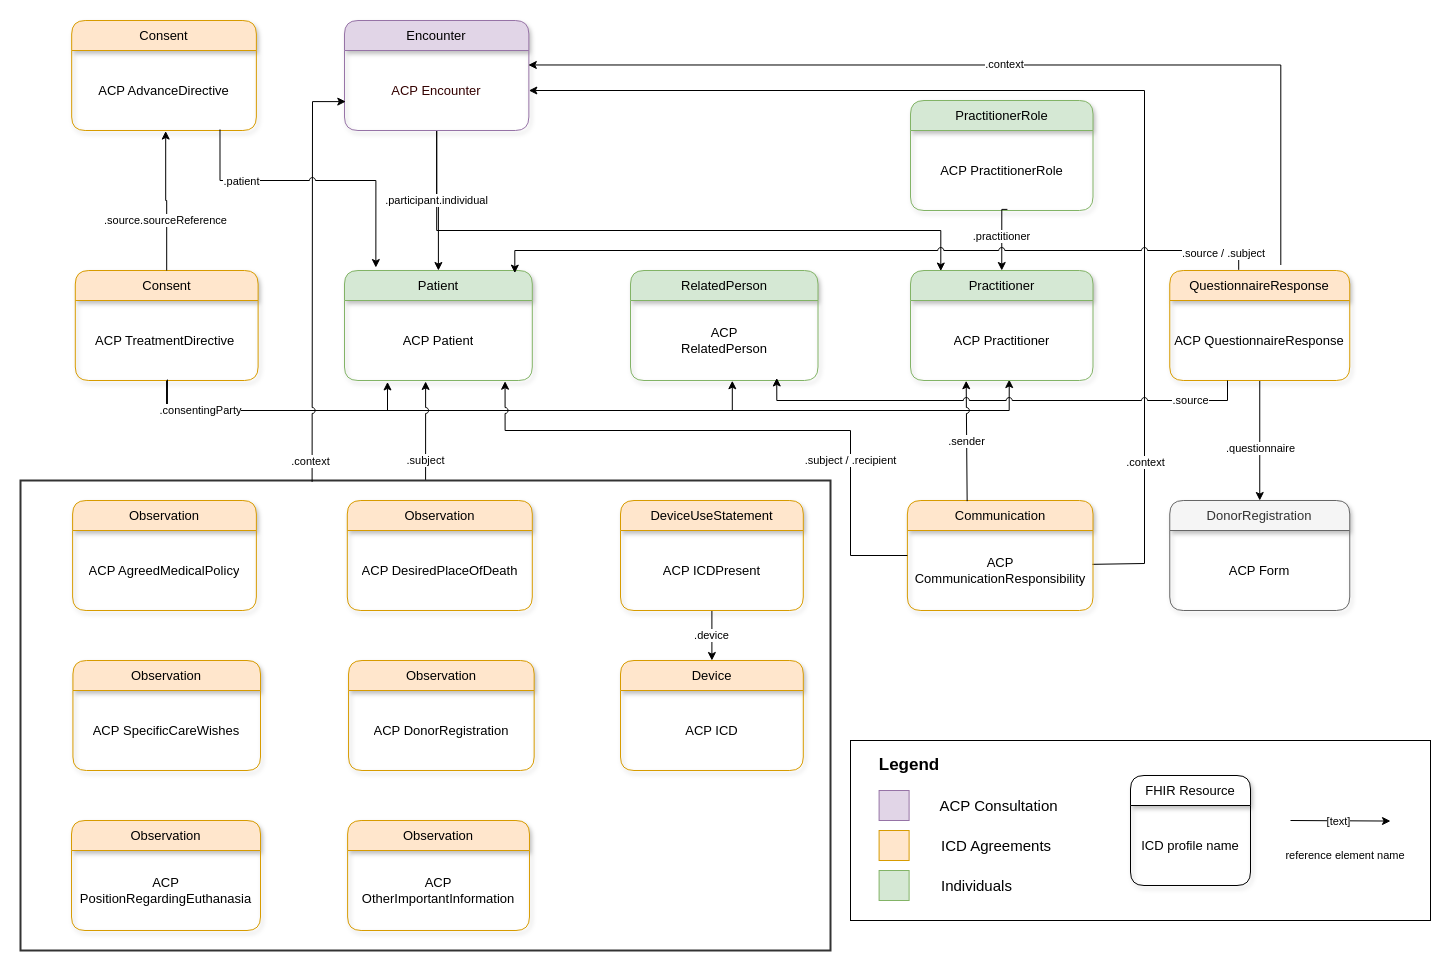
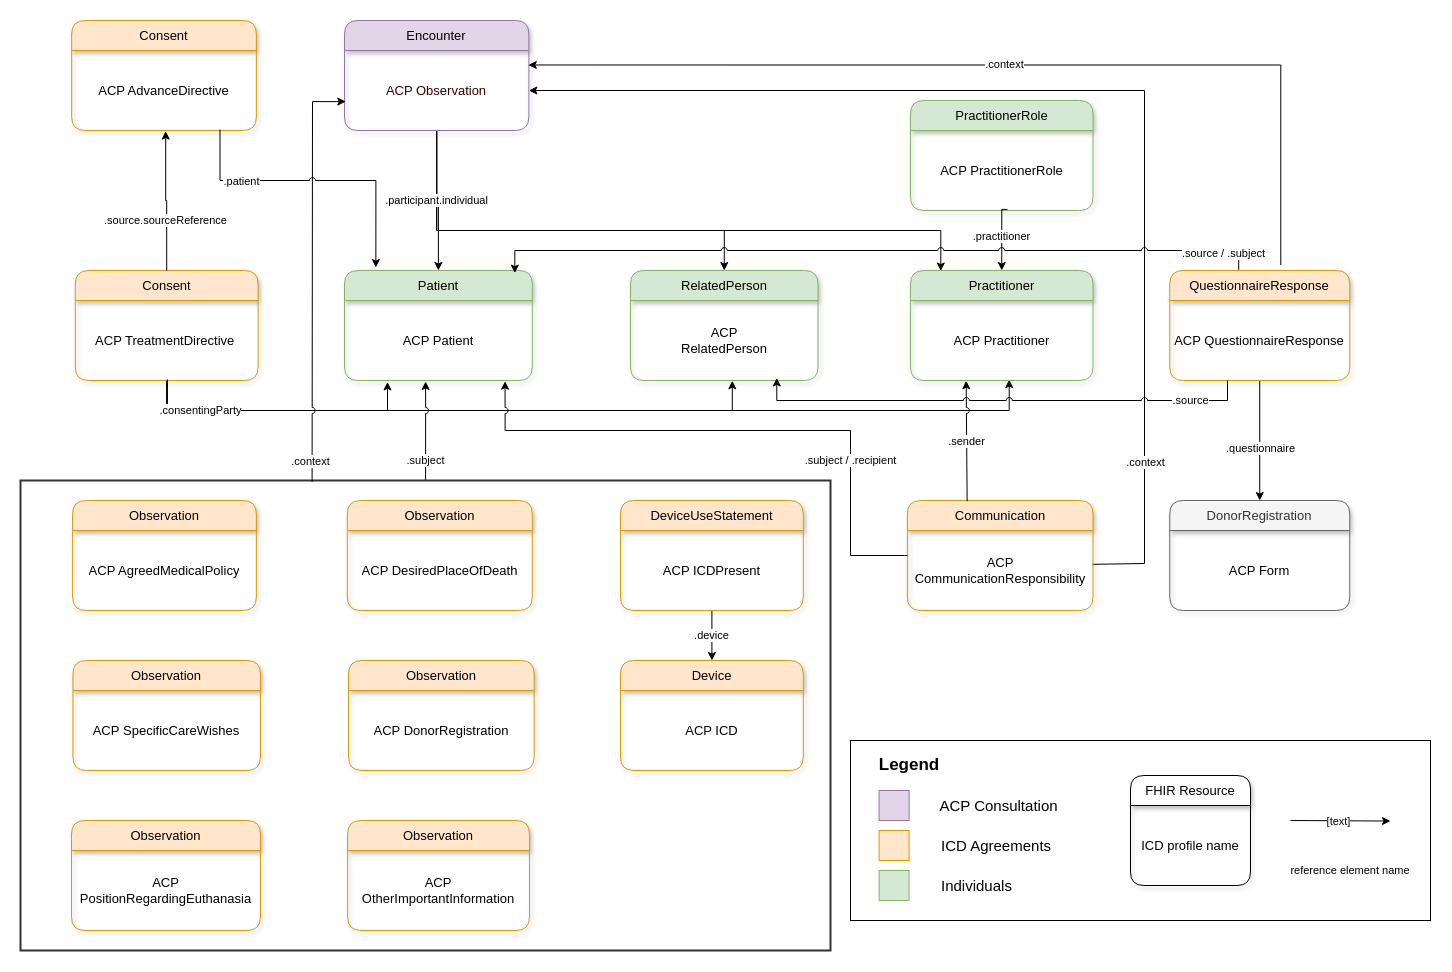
(437, 91) -> (437, 91)
none -> (724, 245)
(1346, 856) -> (1351, 871)
